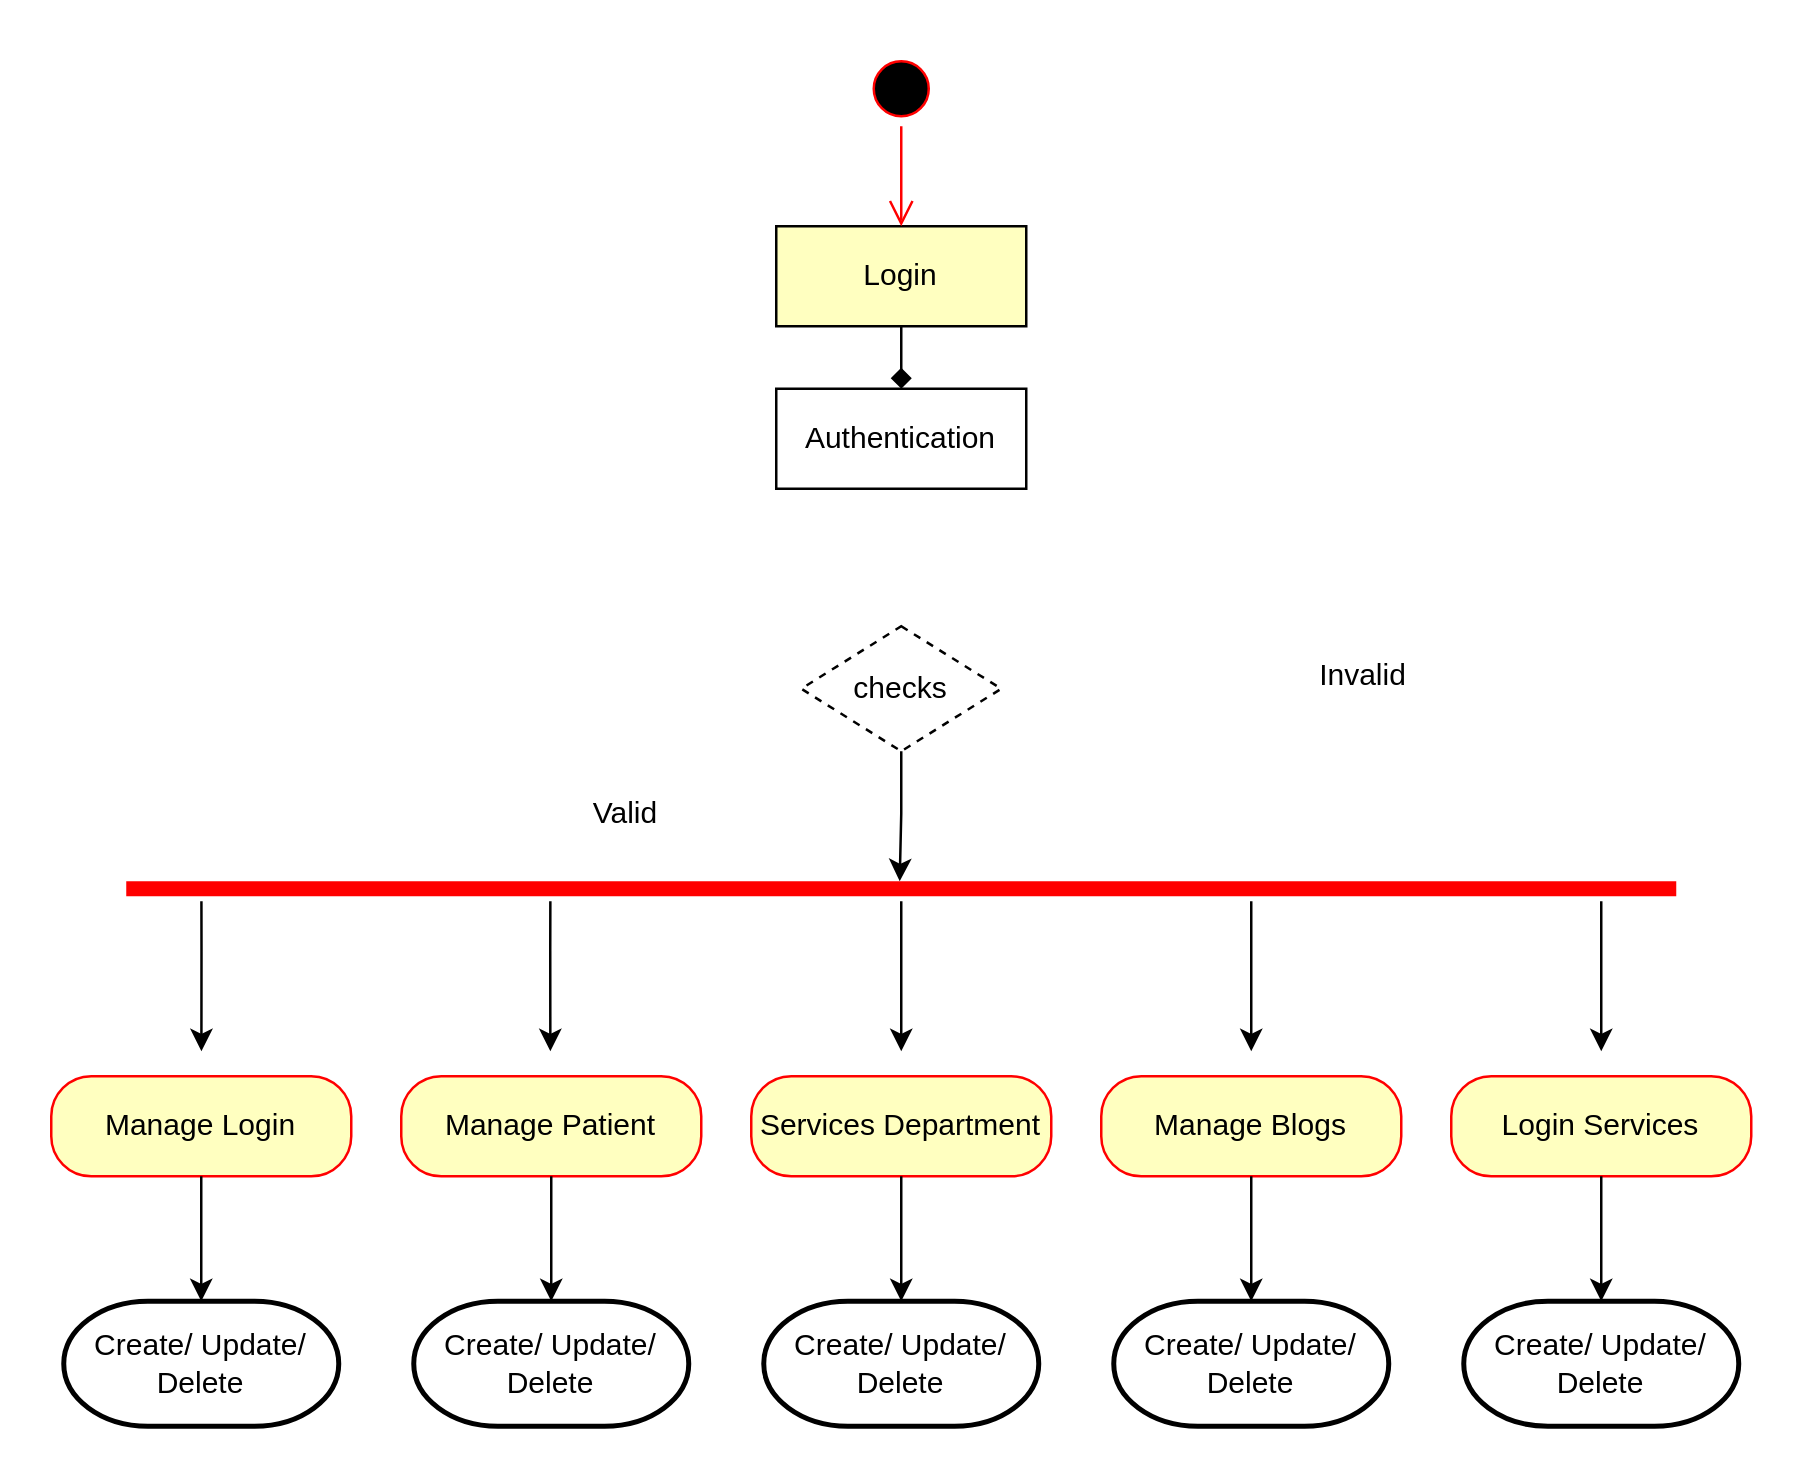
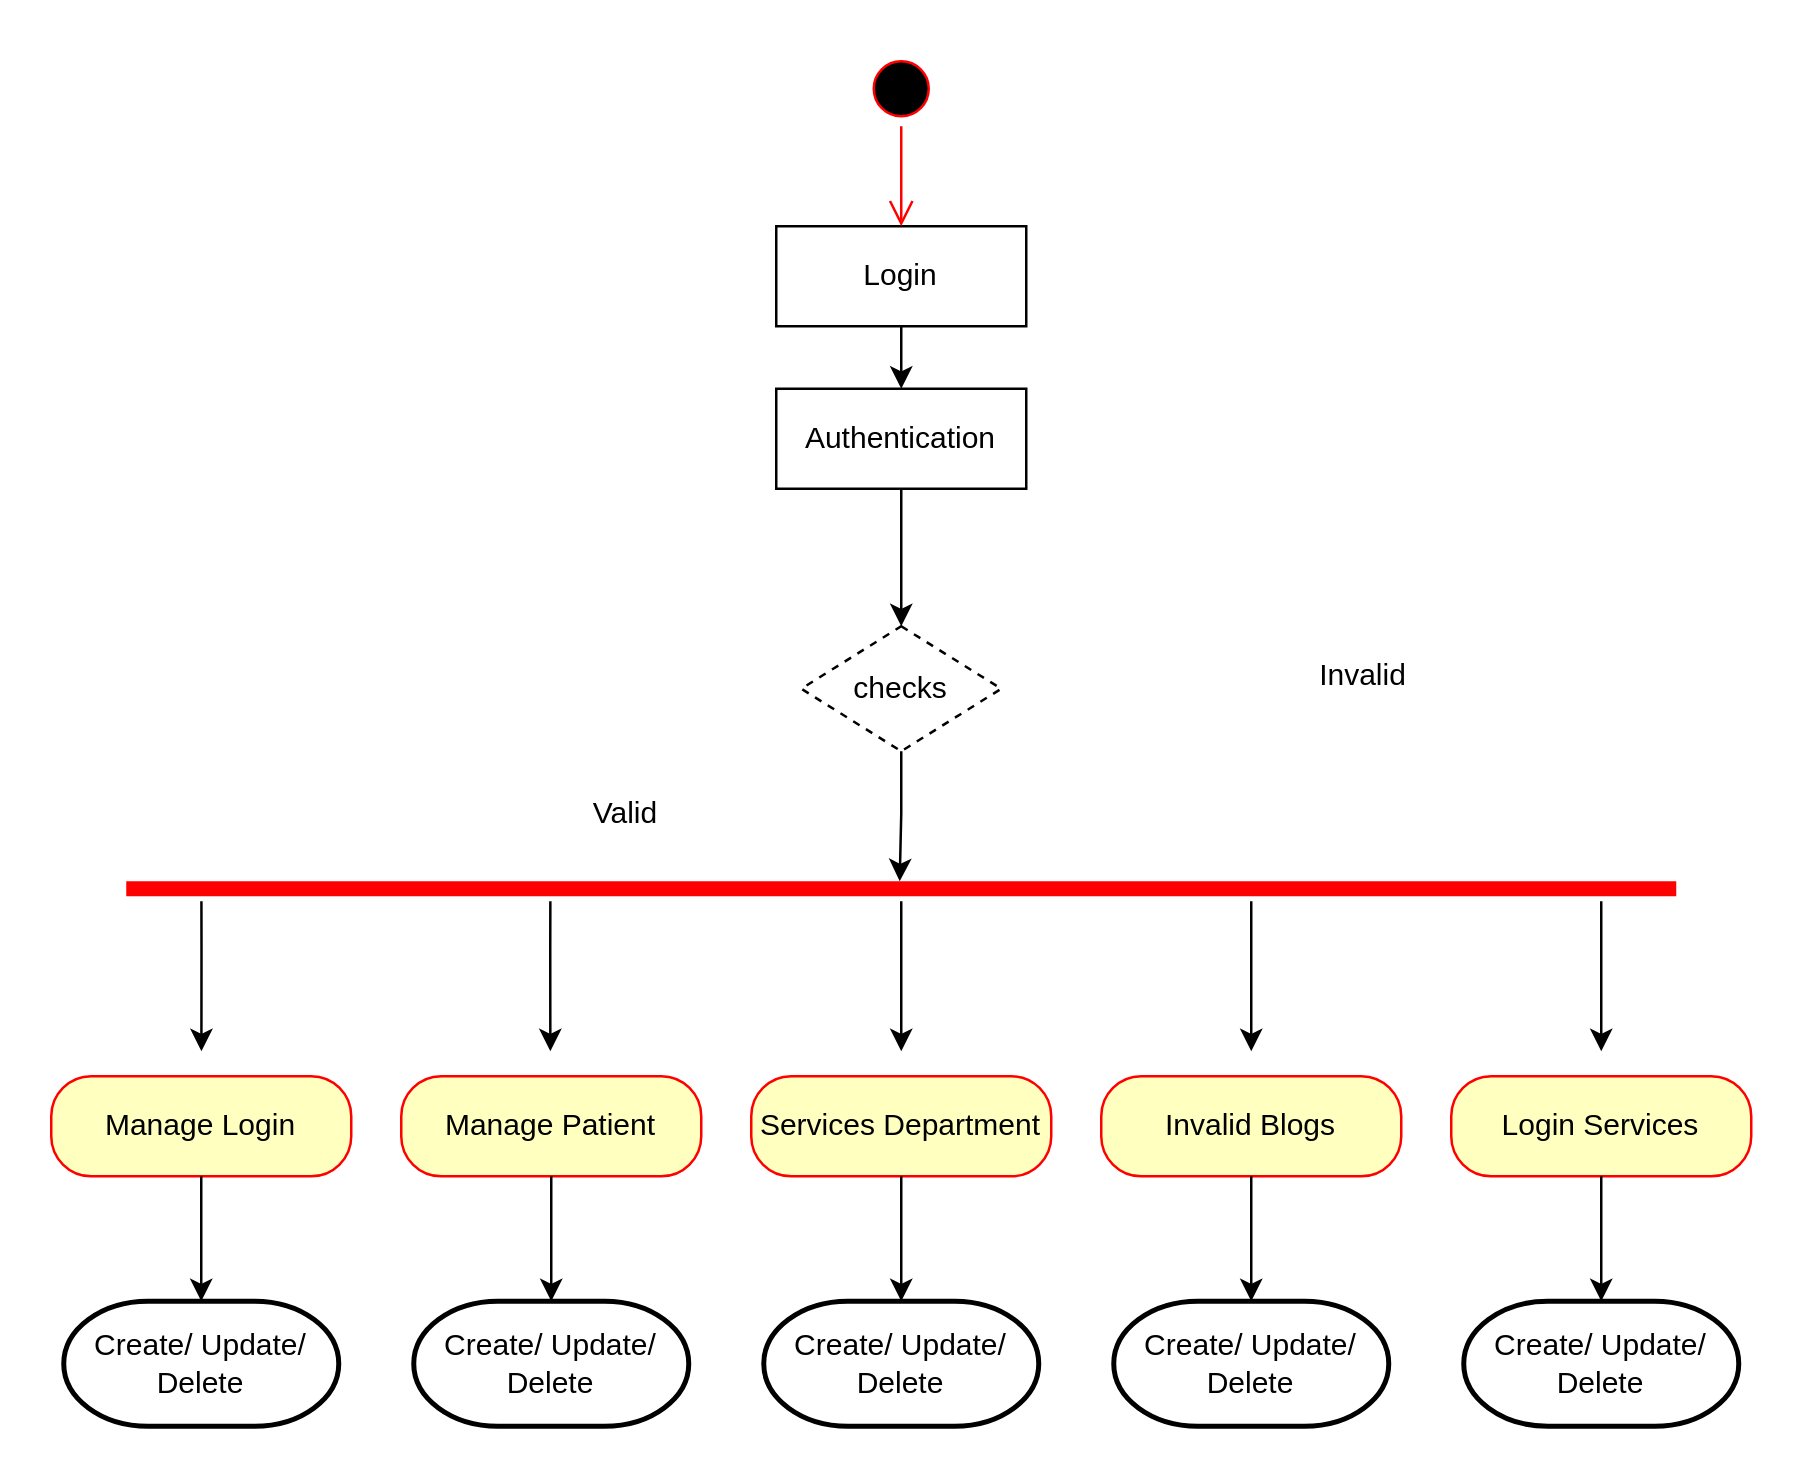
(901, 276) -> (901, 276)
(901, 368) -> (901, 369)
none -> (901, 549)
(1251, 1126) -> (1251, 1126)
